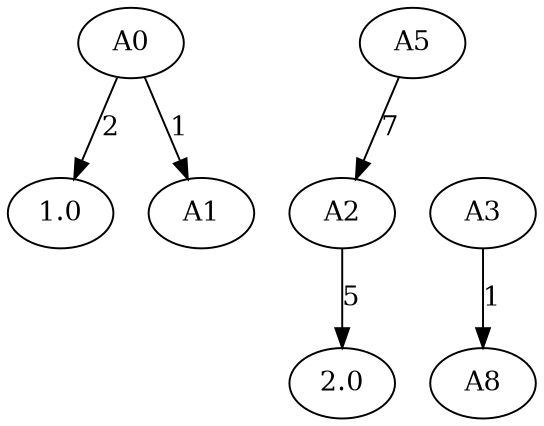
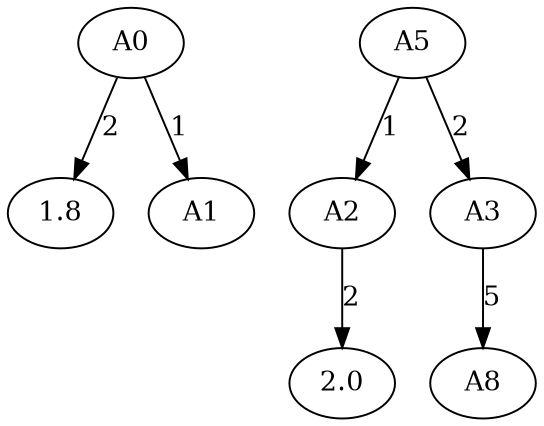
none -> (444, 119)
(391, 128) -> (391, 128)
(61, 213) -> (61, 213)
(352, 298) -> (352, 298)
(493, 298) -> (493, 298)
